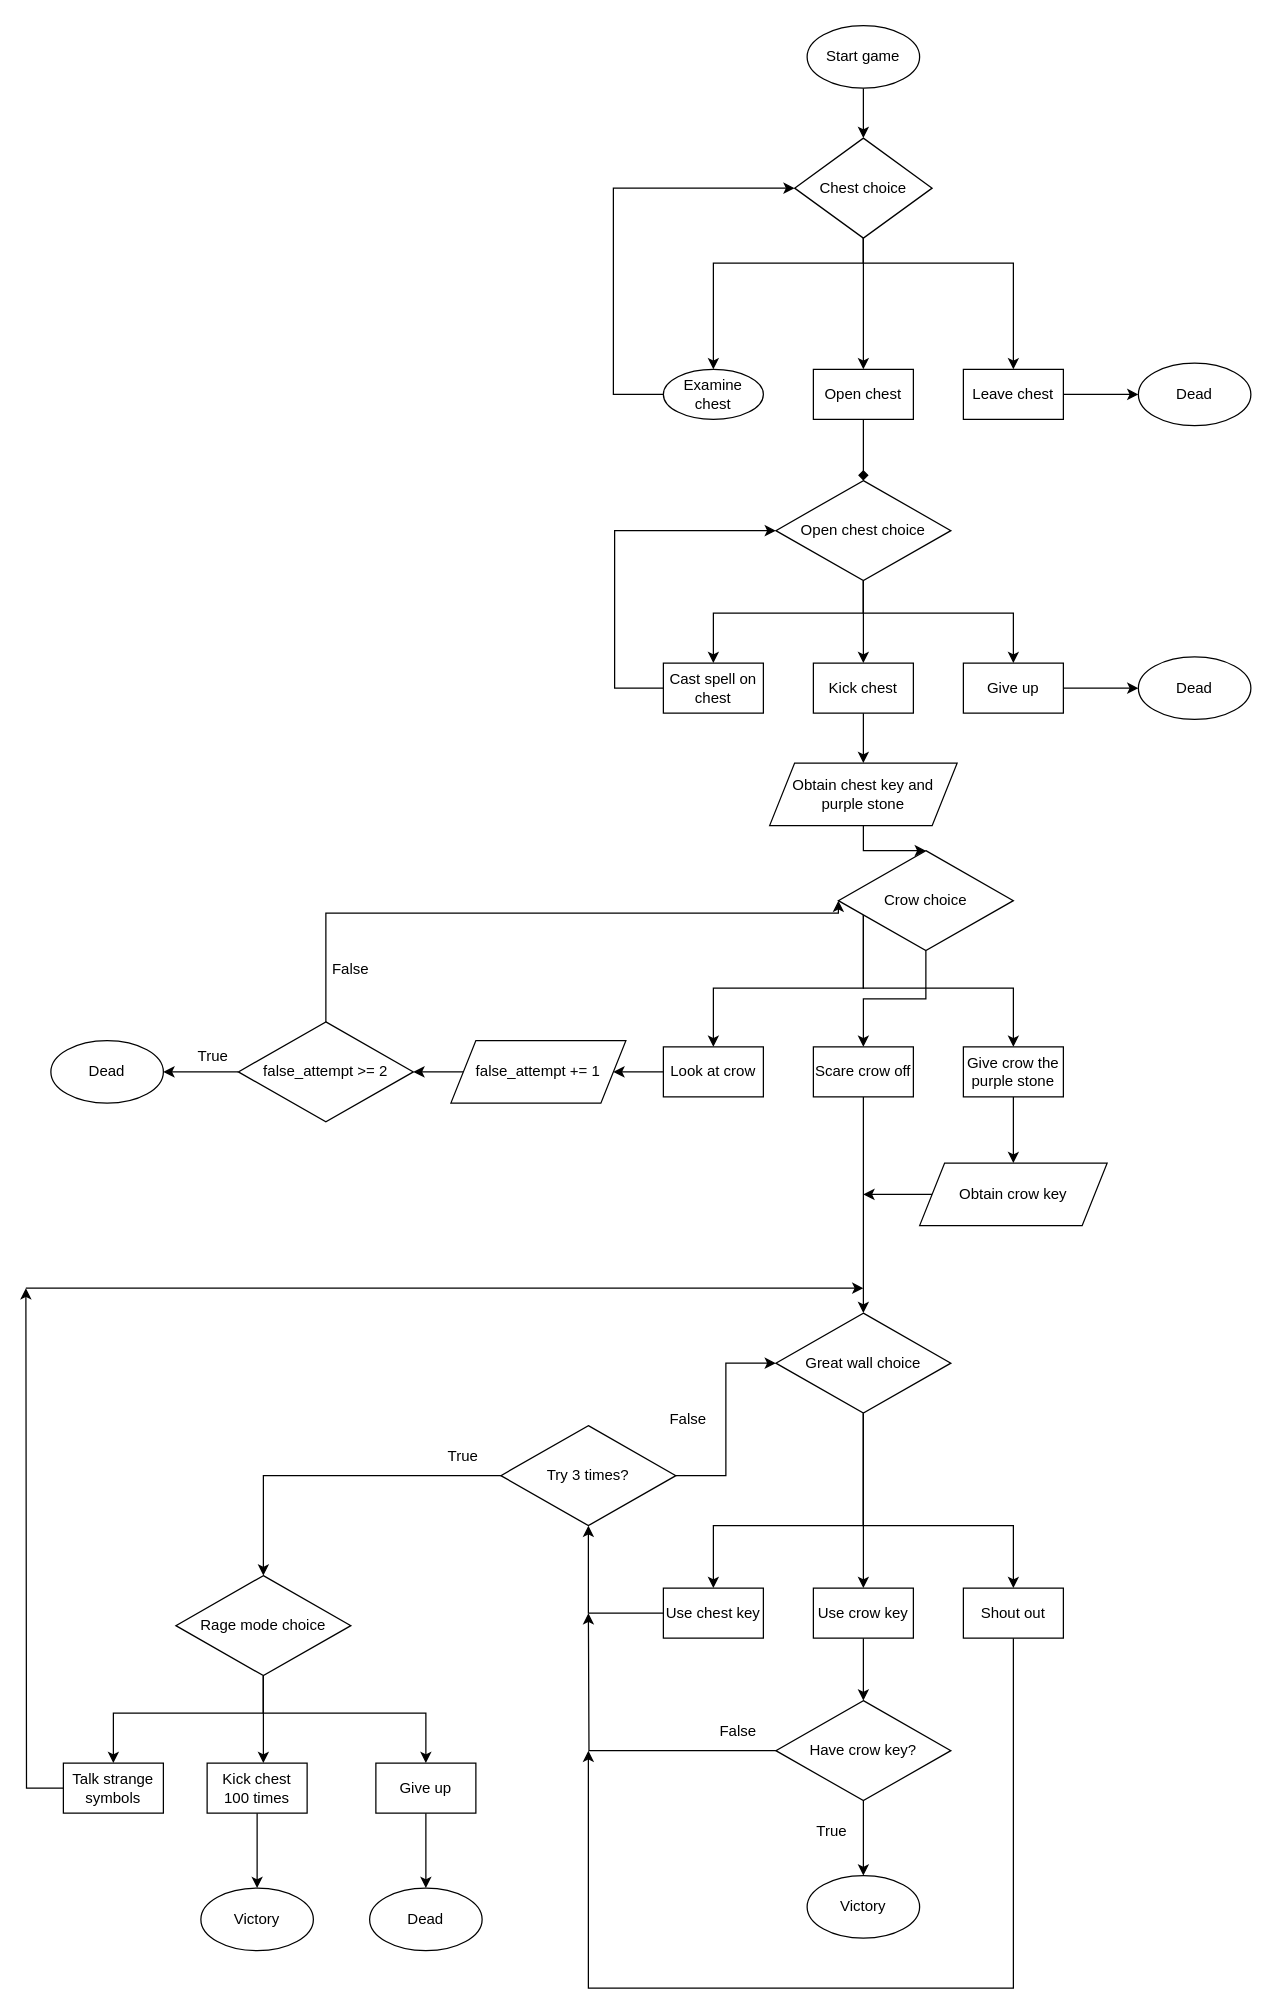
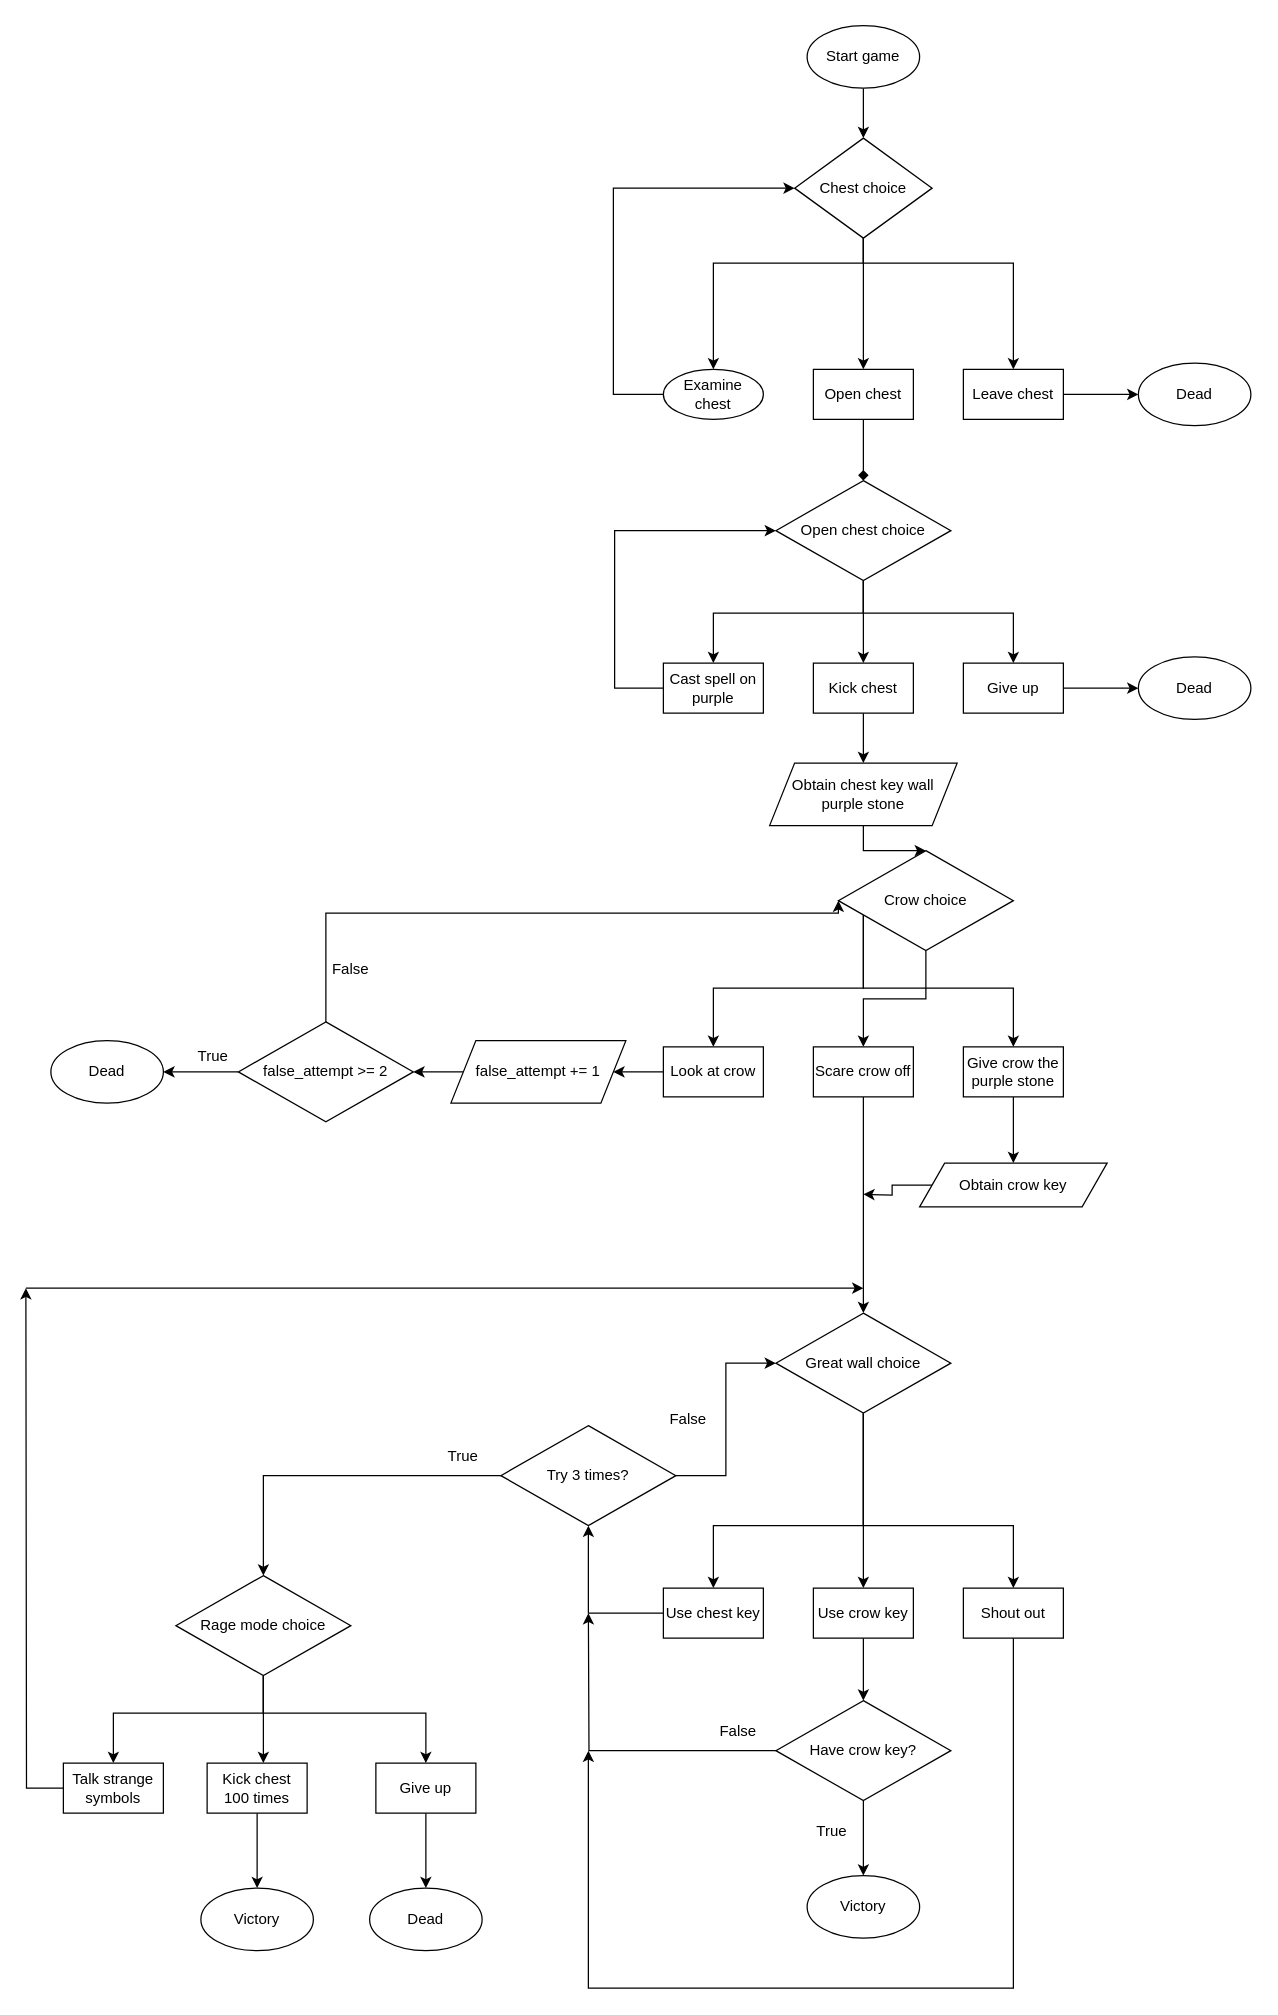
(713, 688) -> (713, 688)
(863, 794) -> (863, 794)
(1013, 1194) -> (1013, 1185)
